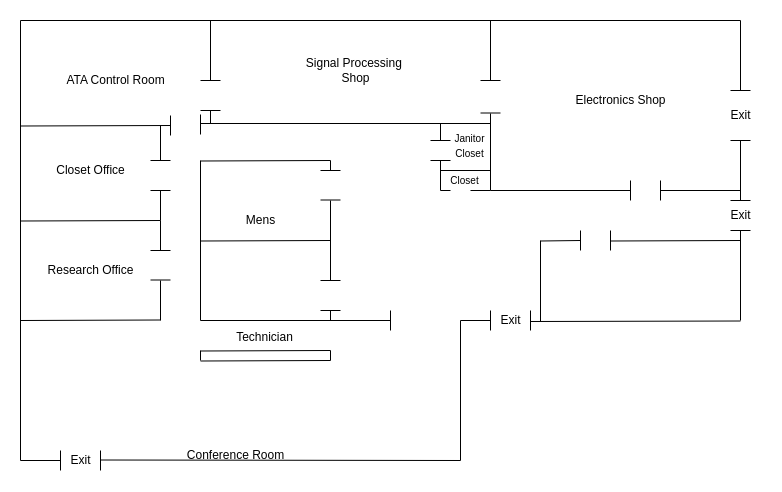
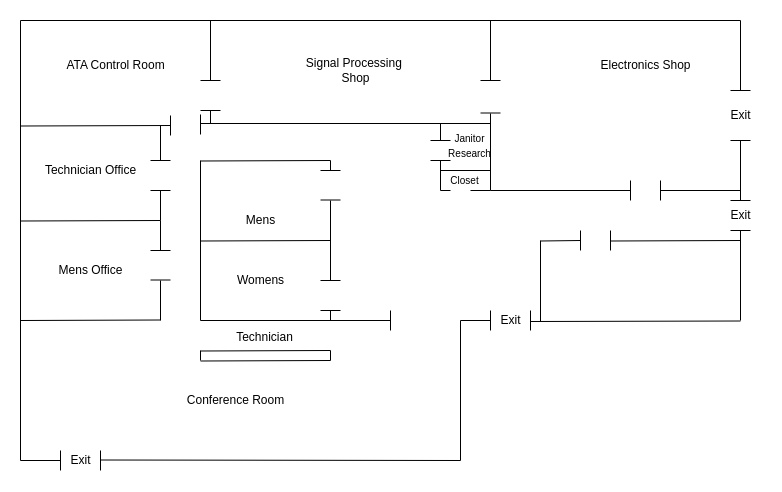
(116, 81) -> (116, 66)
(621, 101) -> (646, 66)
(470, 146) -> (470, 146)
(91, 171) -> (91, 171)
(91, 271) -> (91, 271)
none -> (261, 281)
(236, 456) -> (236, 401)
